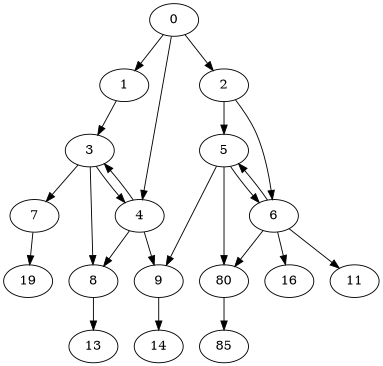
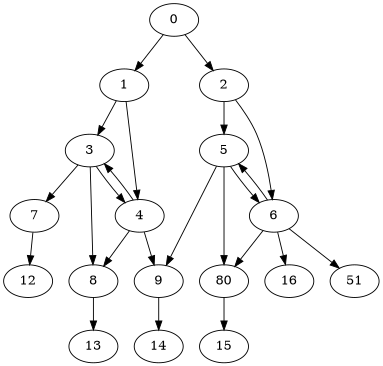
(158, 113) -> (131, 146)
(28, 281) -> (28, 281)
(355, 281) -> (355, 281)
(224, 346) -> (224, 346)
